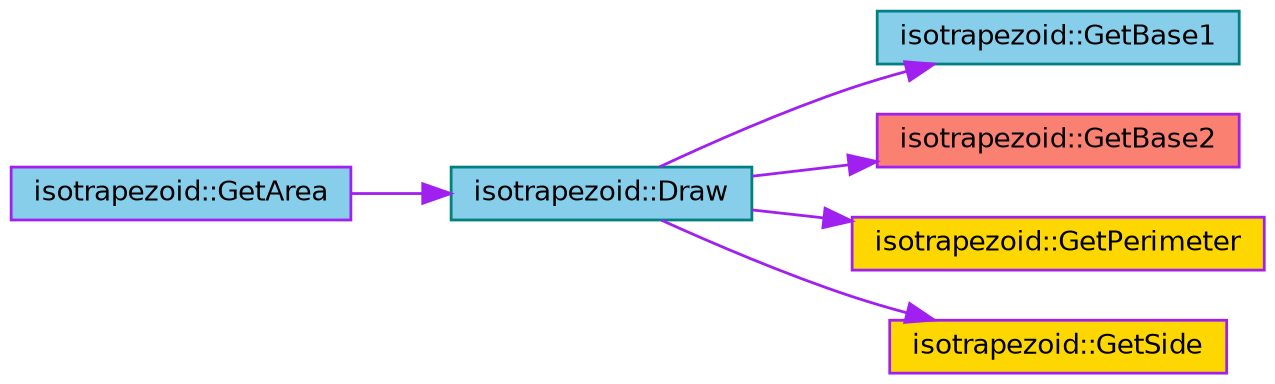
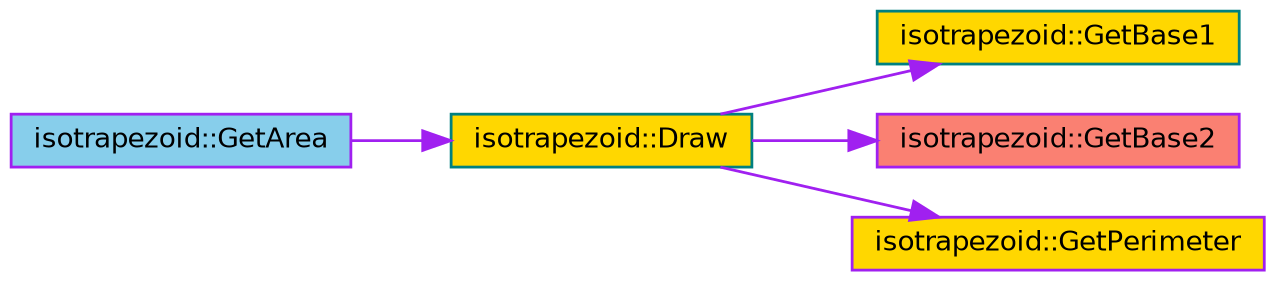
(1058, 38) -> (1058, 38)
(602, 194) -> (602, 141)
(1058, 347) -> none
